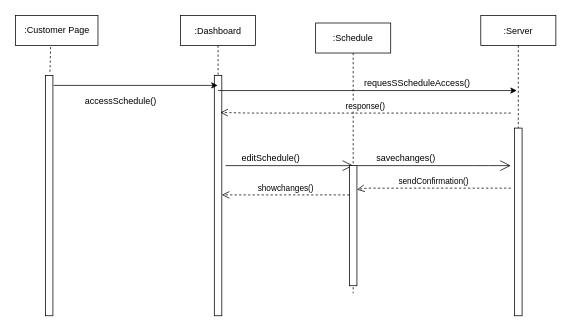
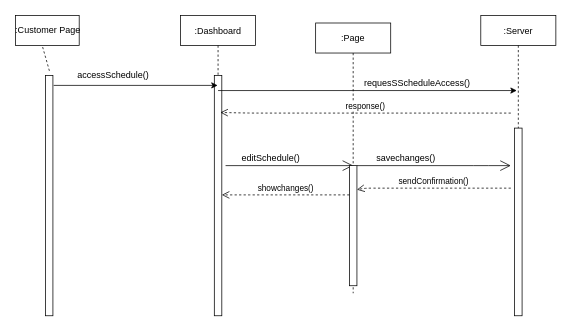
(57, 30) -> (47, 30)
(353, 38) -> (353, 38)
(120, 102) -> (113, 75)
